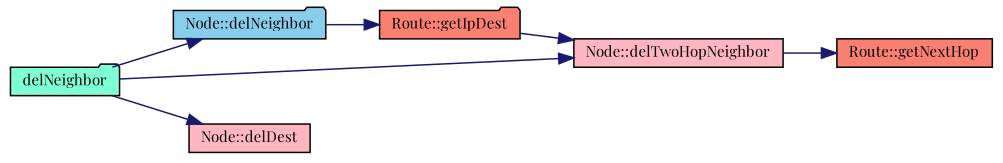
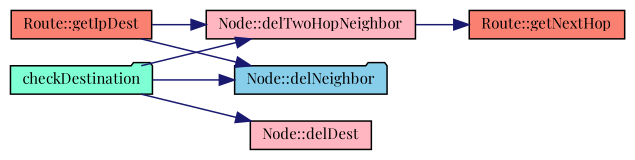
(345, 25) -> (177, 48)
(450, 25) -> (81, 25)
(65, 81) -> (81, 80)
